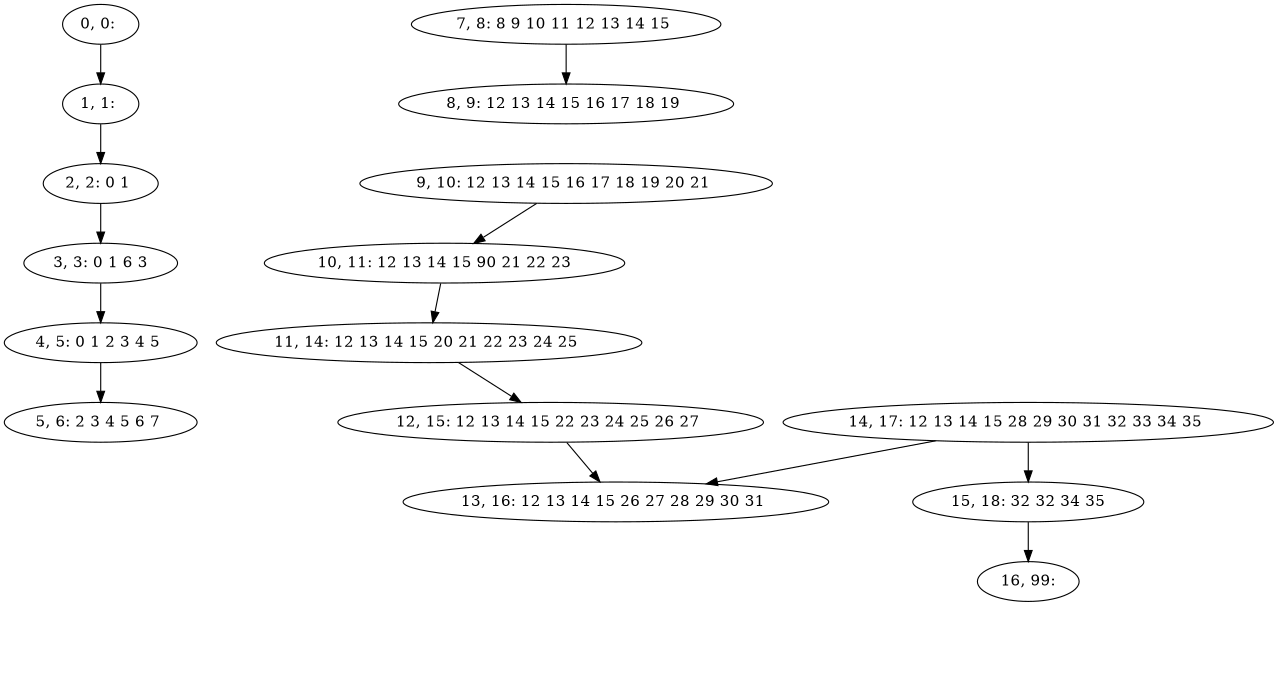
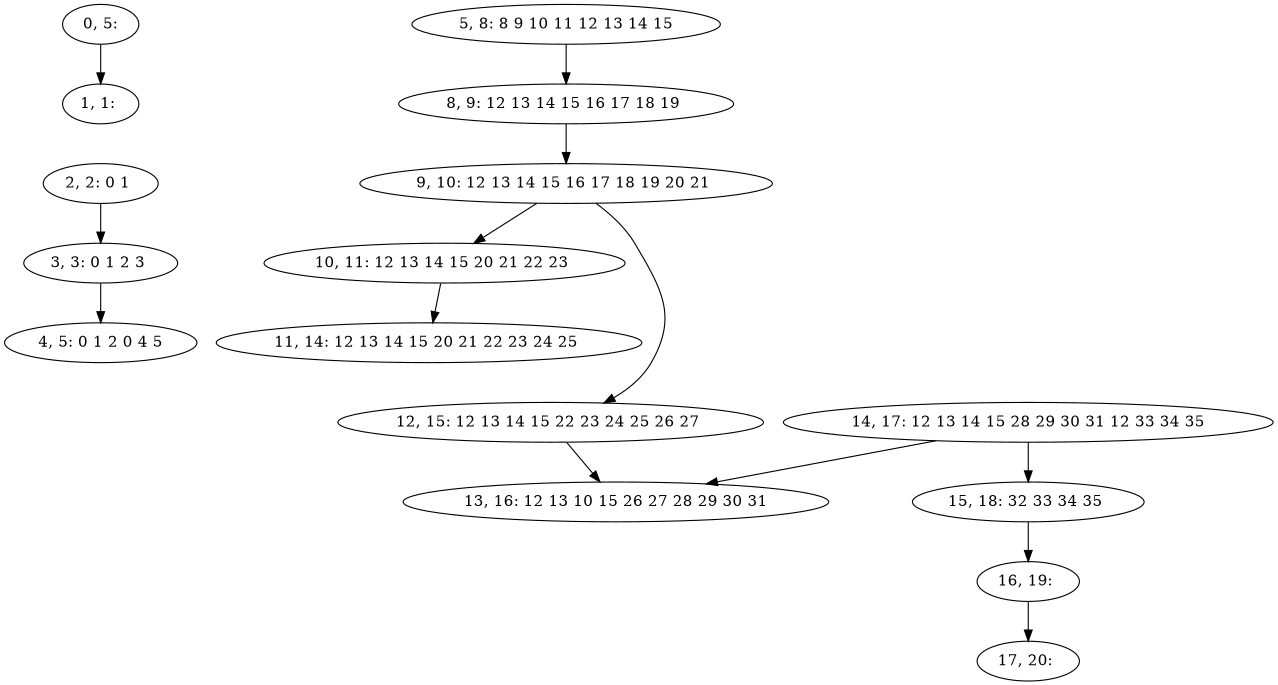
(101, 24) -> (101, 24)
(566, 24) -> (566, 24)
(101, 138) -> none
none -> (566, 138)
(101, 263) -> (101, 263)
(445, 263) -> (445, 263)
(101, 343) -> (101, 343)
(485, 379) -> (662, 299)
(101, 422) -> none
(1028, 422) -> (1028, 422)
(616, 502) -> (616, 502)
(1028, 502) -> (1028, 502)
(1028, 582) -> (1028, 582)
none -> (1028, 661)
